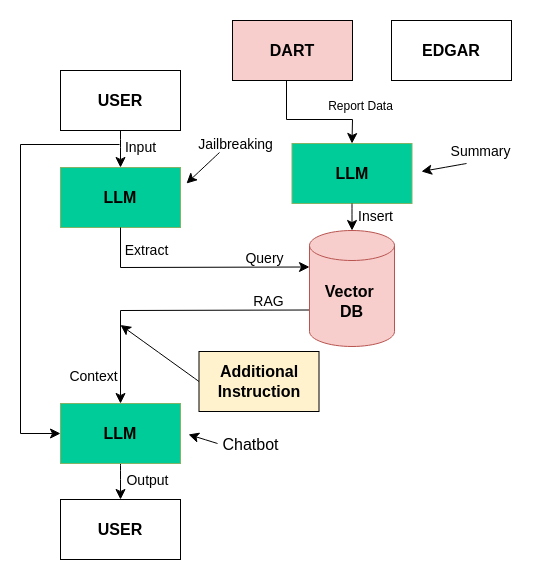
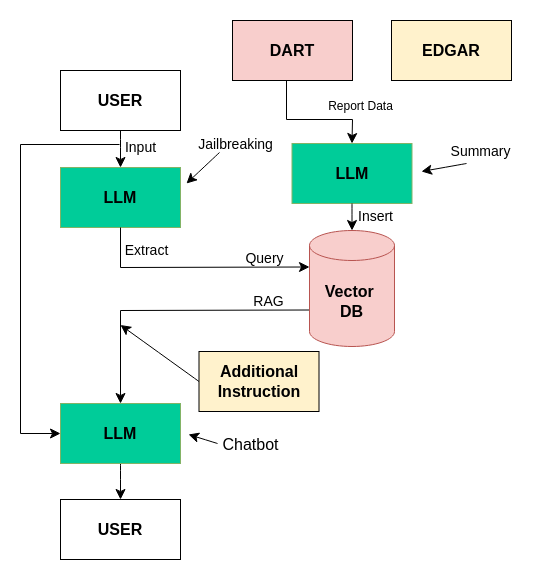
(452, 51) -> (452, 51)
(94, 375) -> none
(148, 479) -> none
